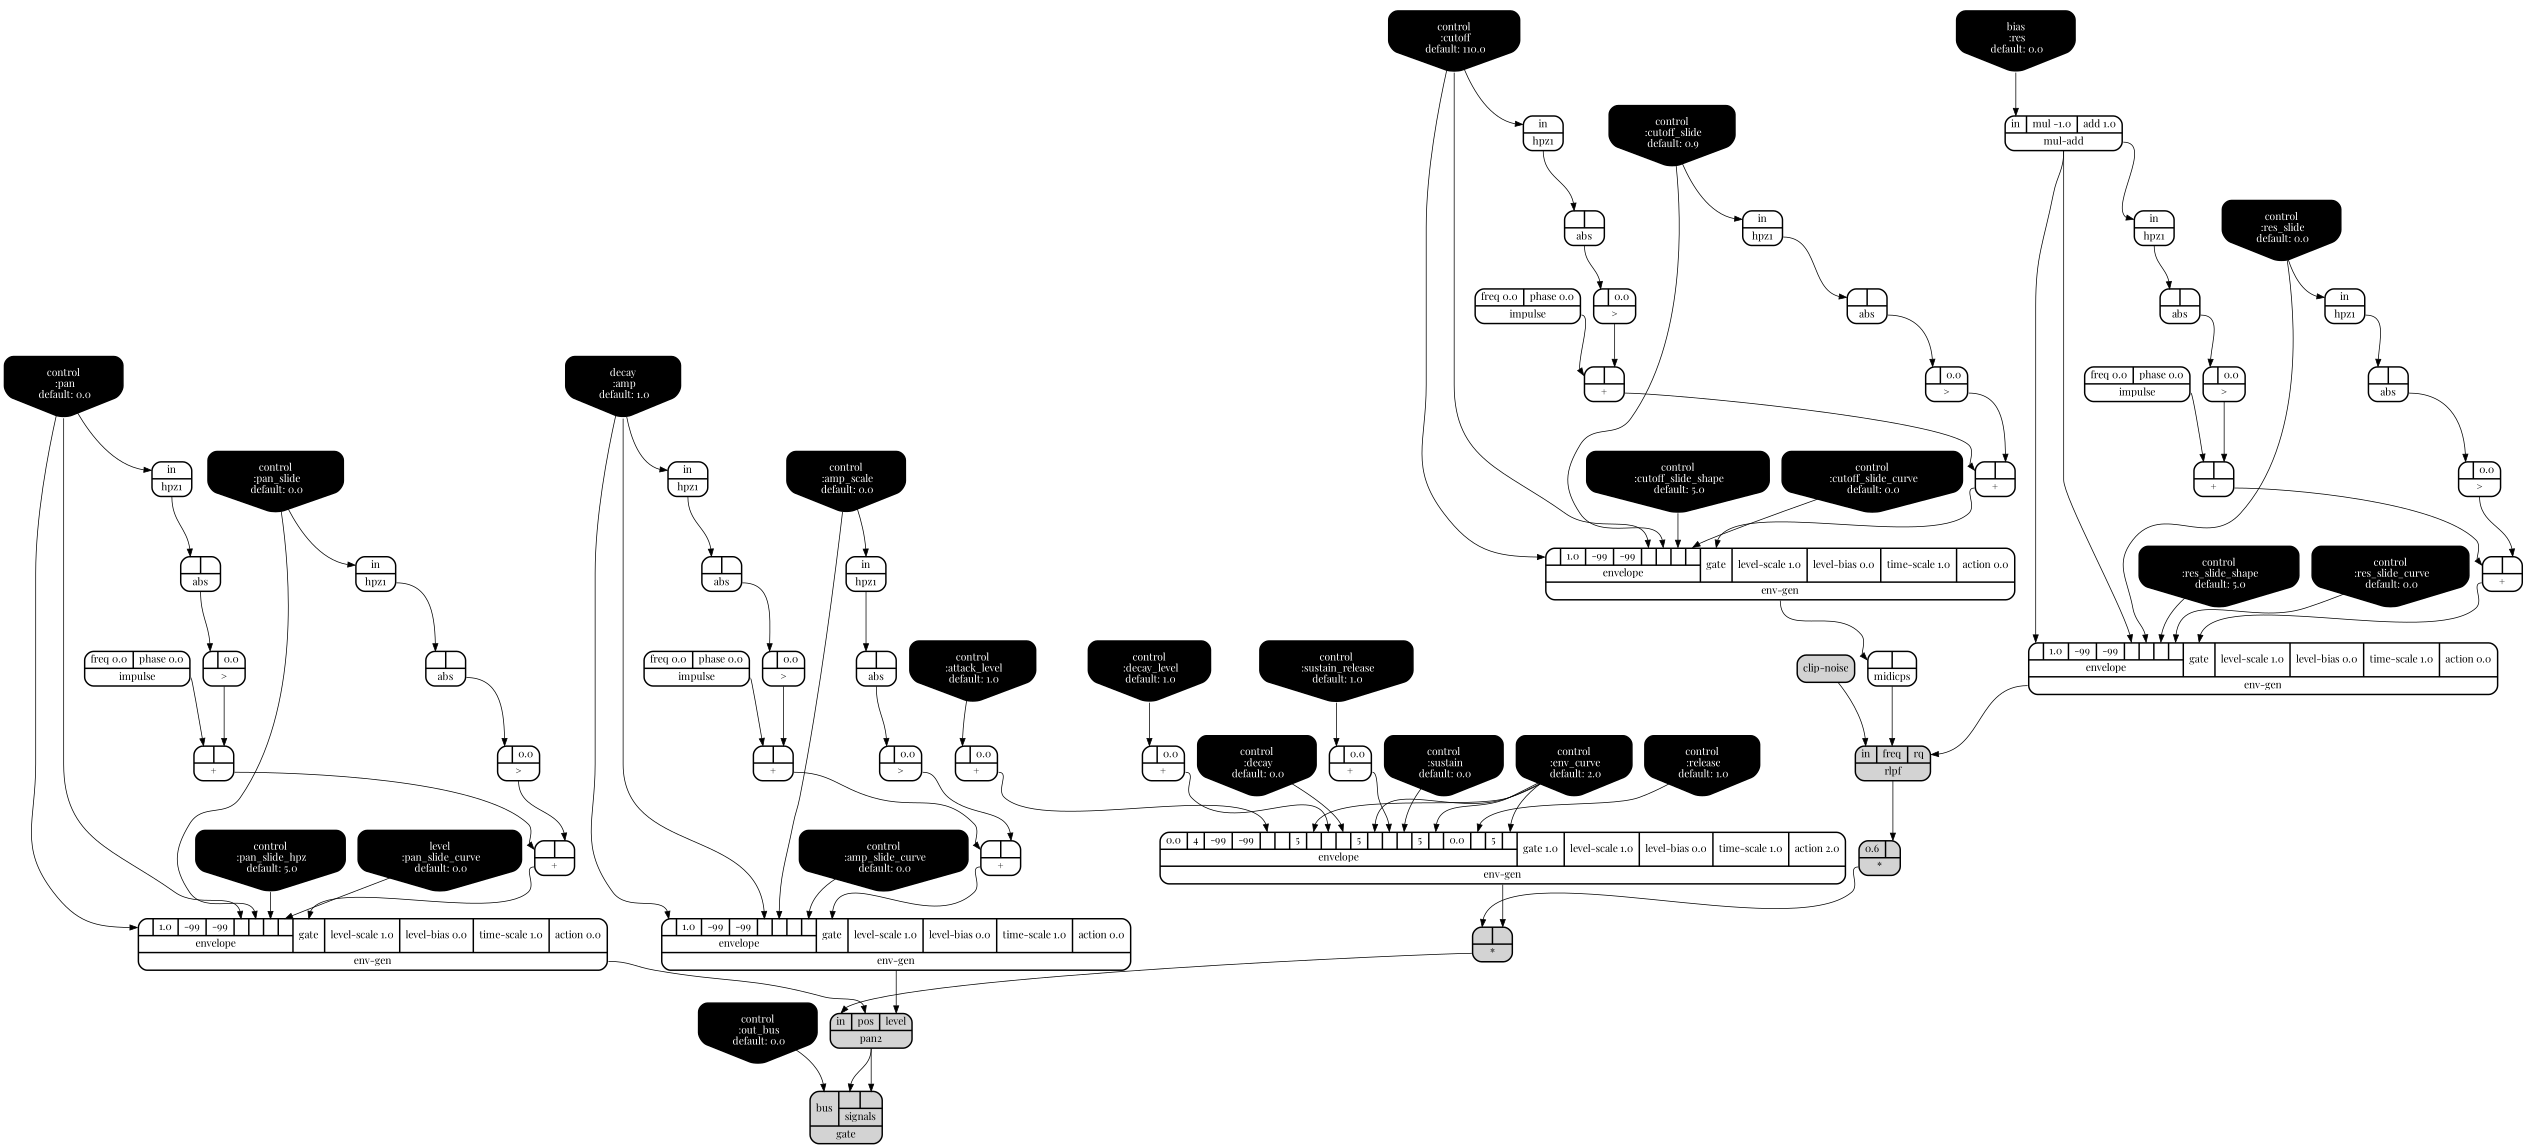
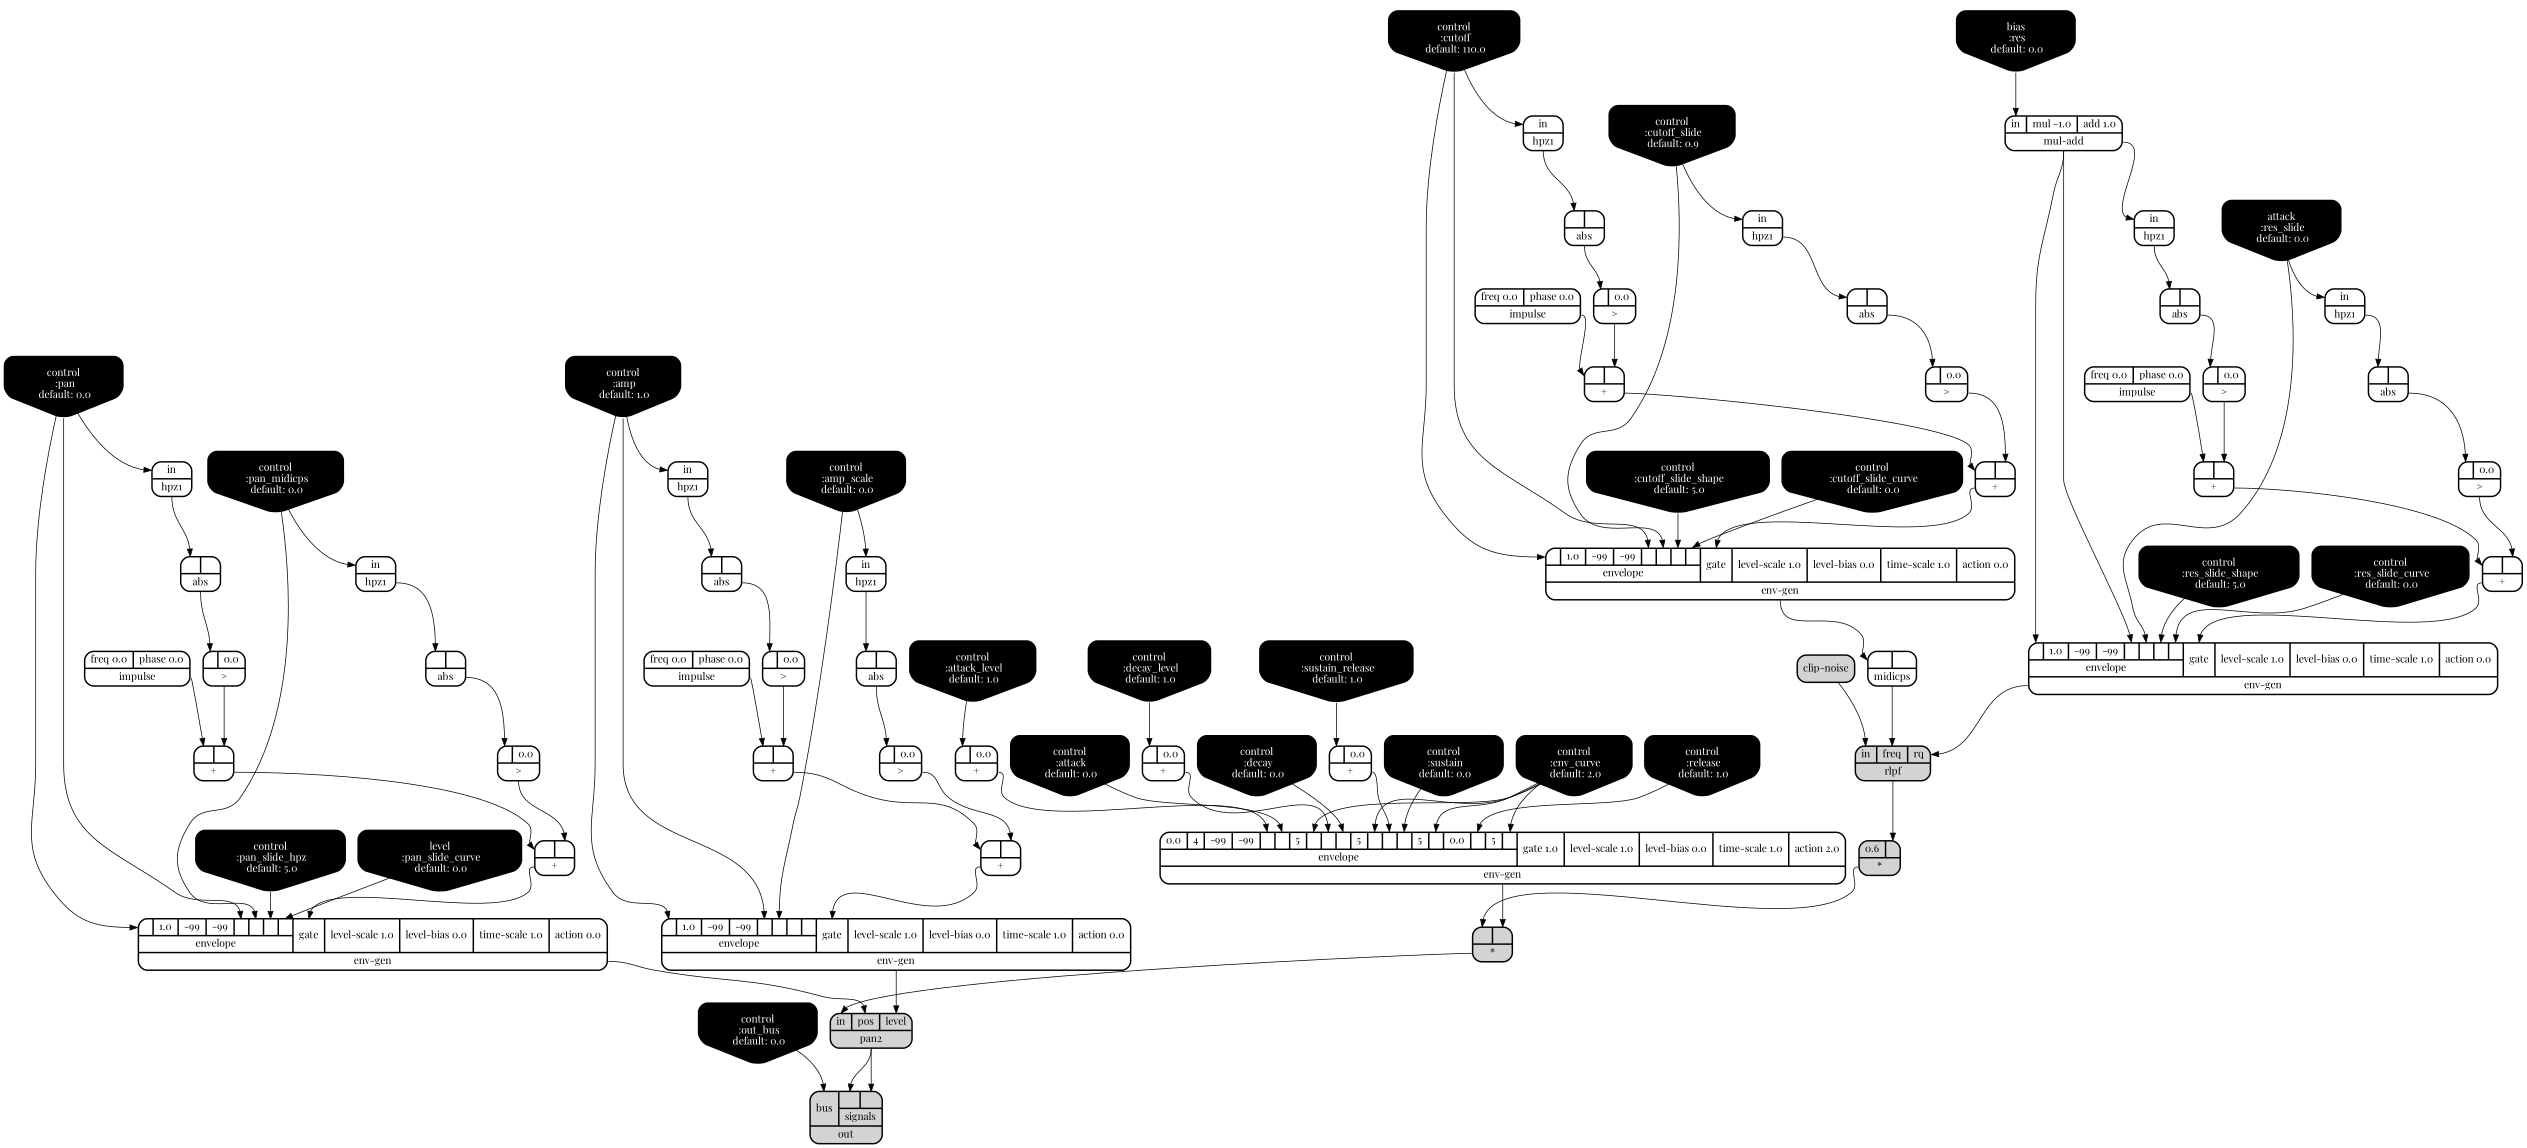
(2282, 228) -> (2282, 228)
(623, 384) -> (623, 384)
(276, 479) -> (276, 479)
none -> (1070, 763)
(884, 858) -> none
(846, 1134) -> (846, 1134)
